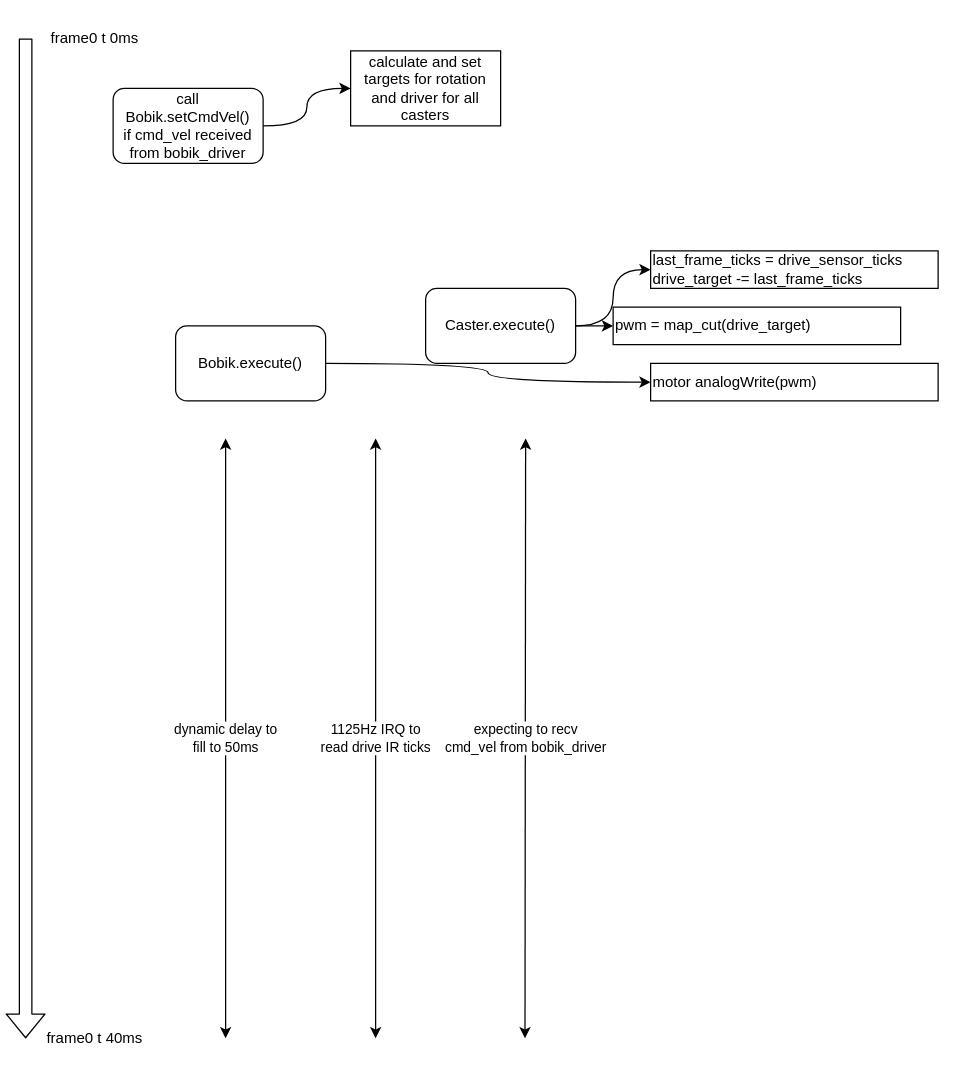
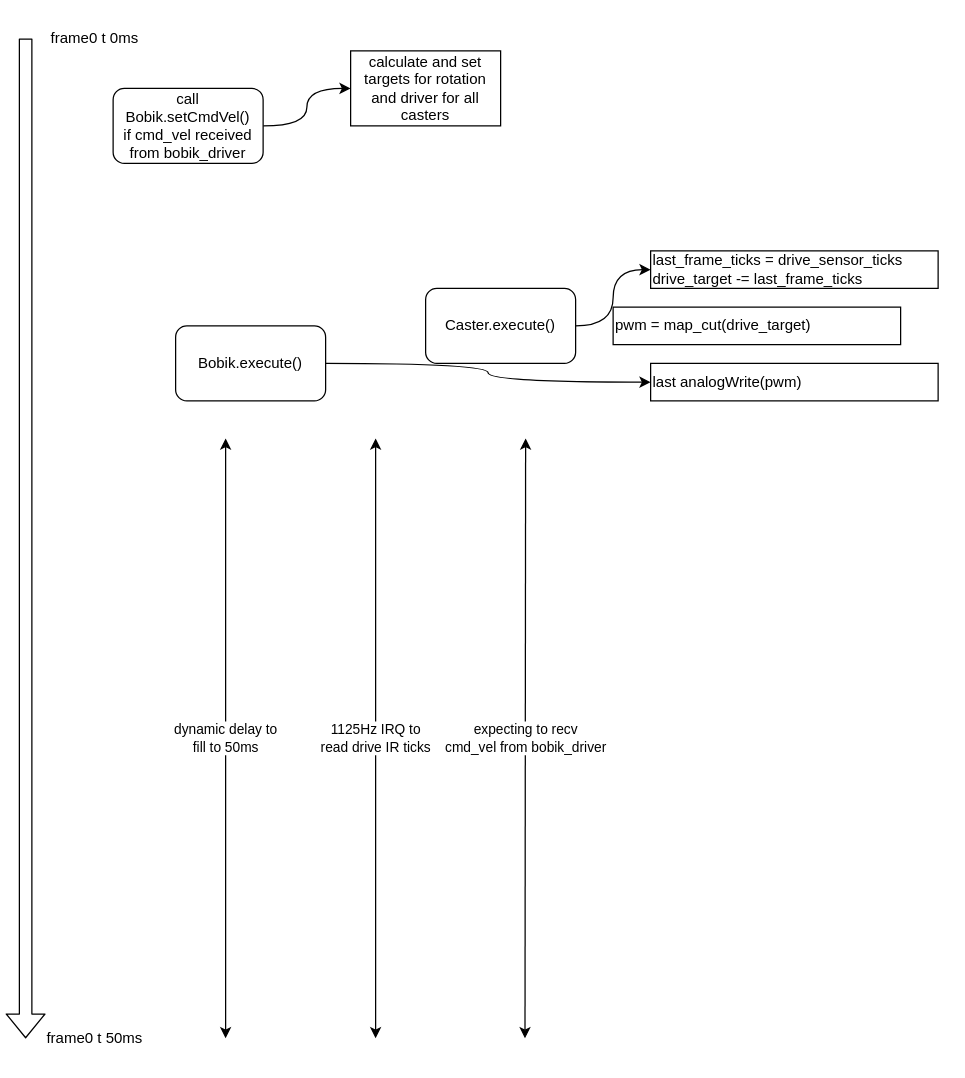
(593, 326) -> none
(740, 382) -> (734, 382)
(95, 1038) -> (95, 1038)
